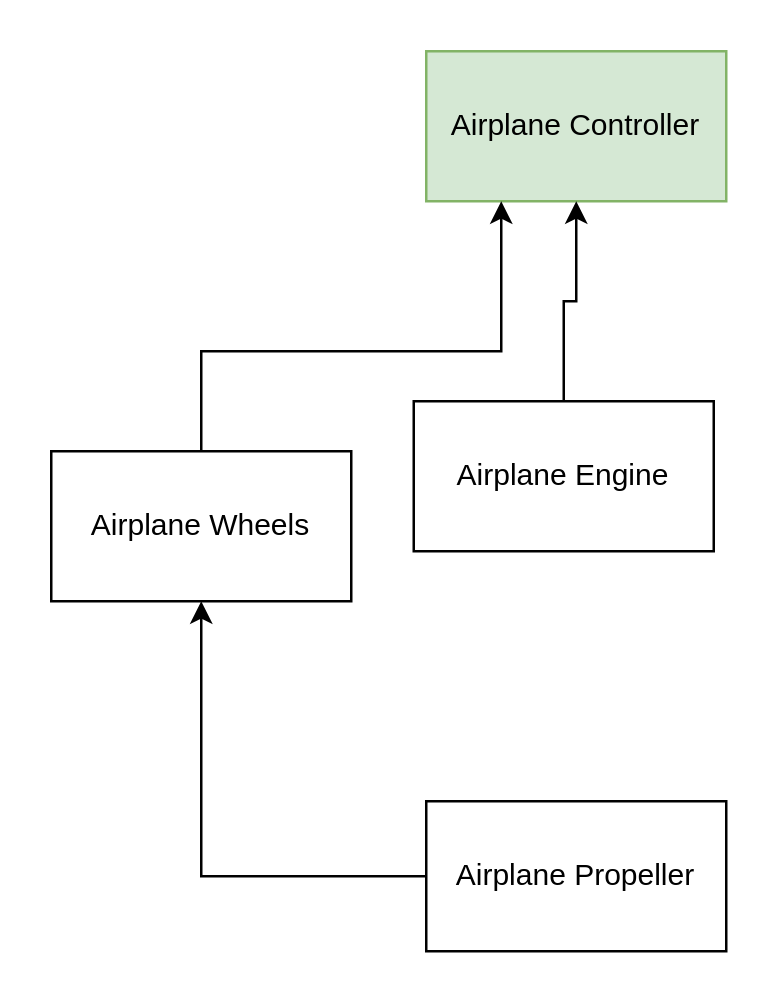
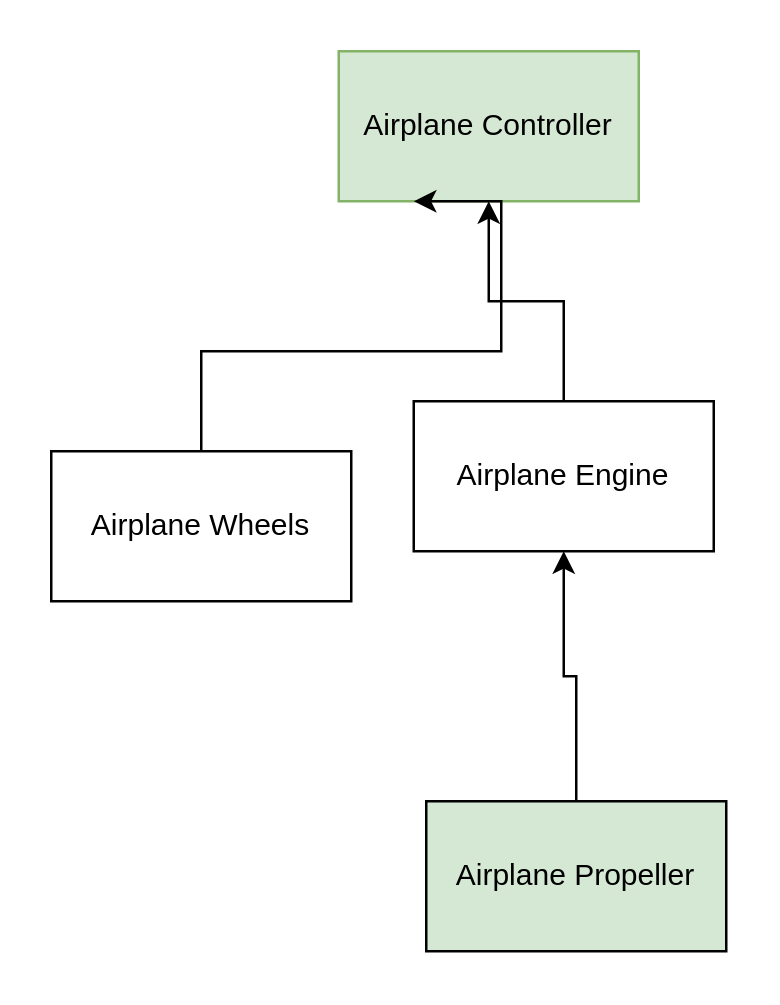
(576, 126) -> (489, 126)
(201, 859) -> (576, 678)
(576, 876) -> (576, 876)
